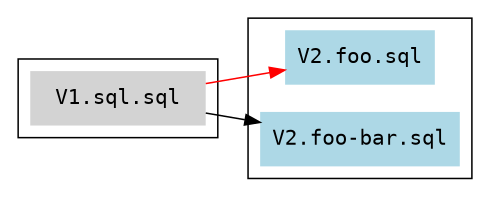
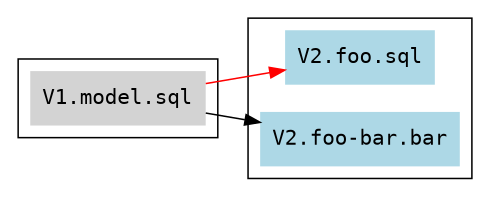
(118, 98) -> (118, 98)
(360, 139) -> (360, 139)
